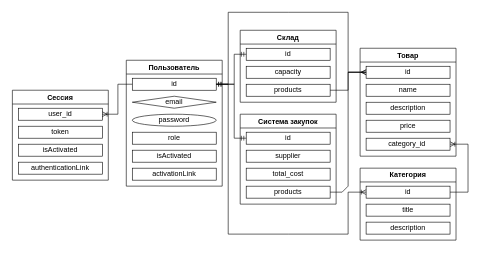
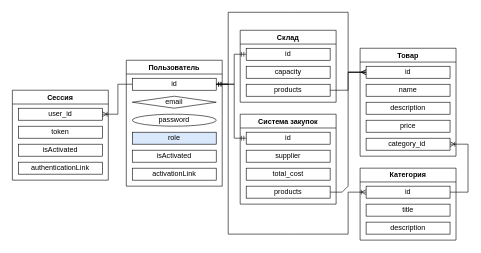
(174, 138) -> (174, 138)
